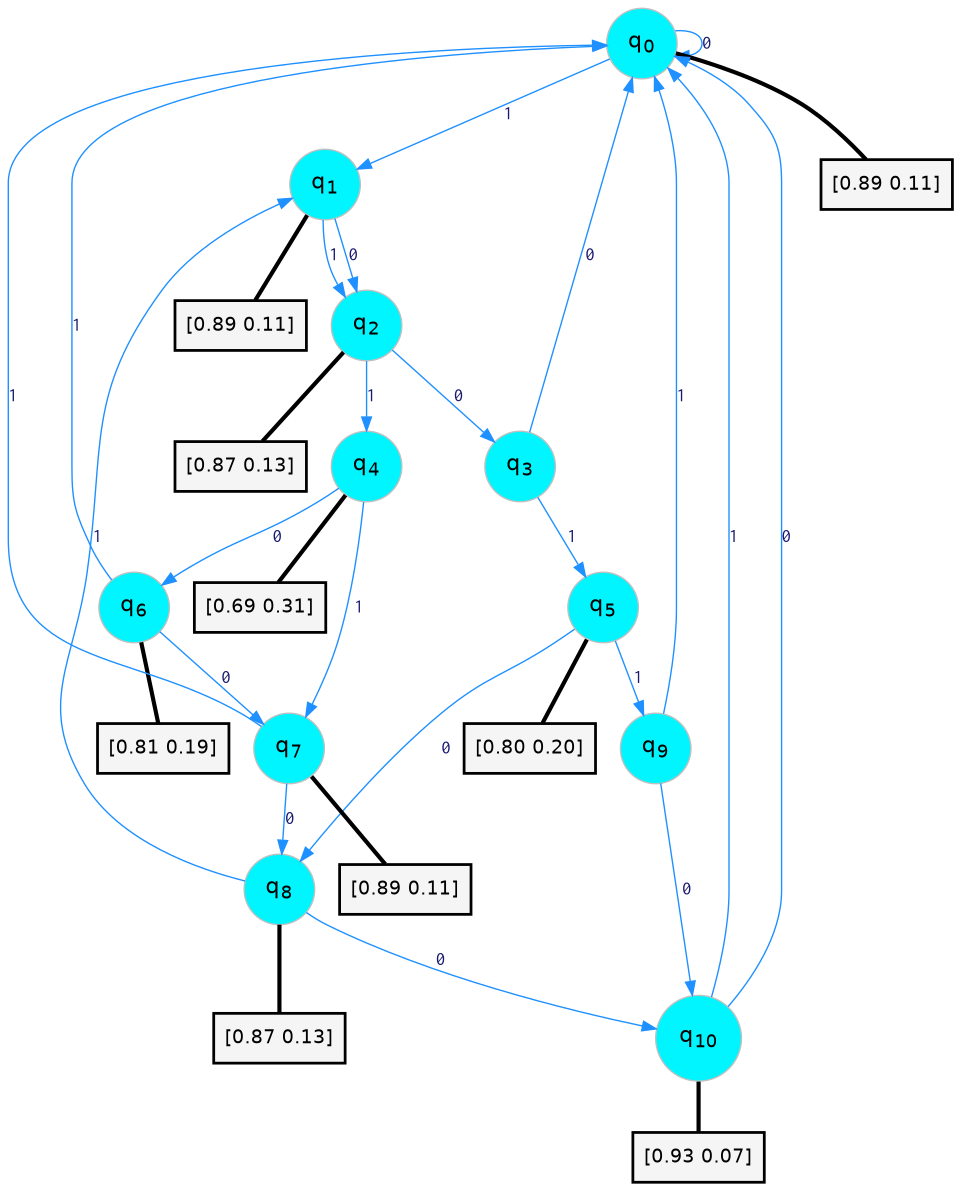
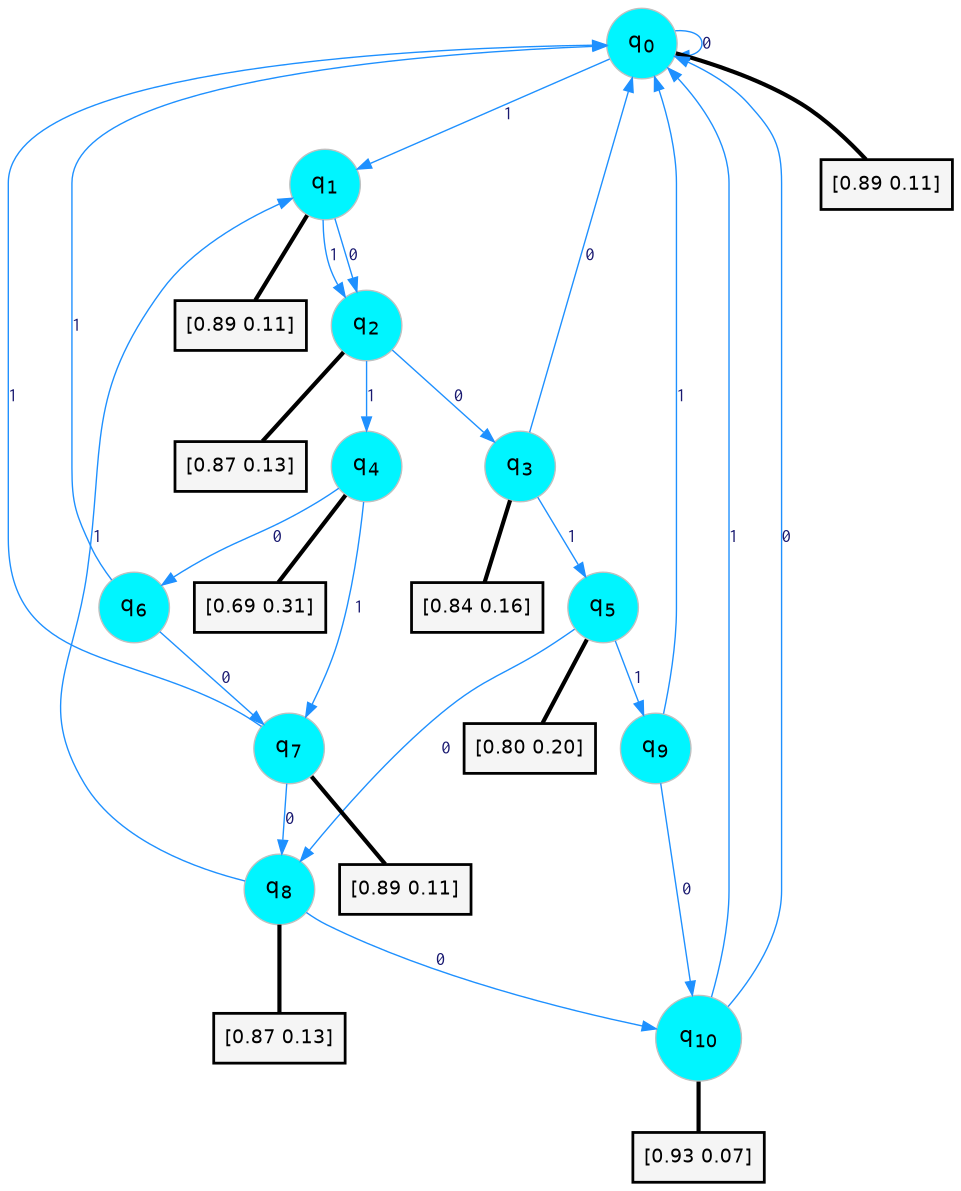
none -> (477, 607)
(163, 748) -> none
